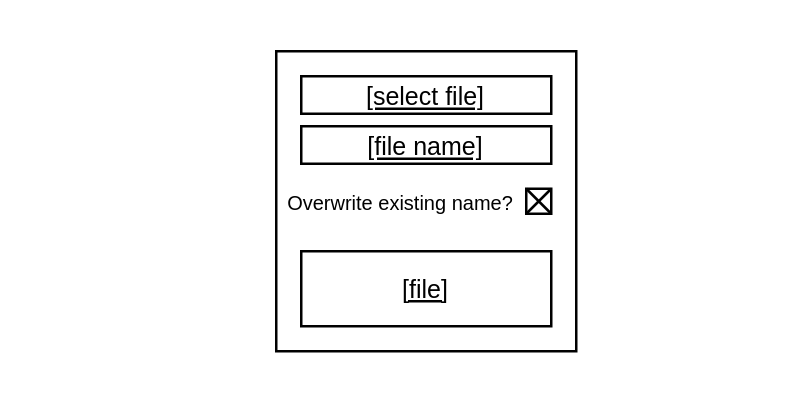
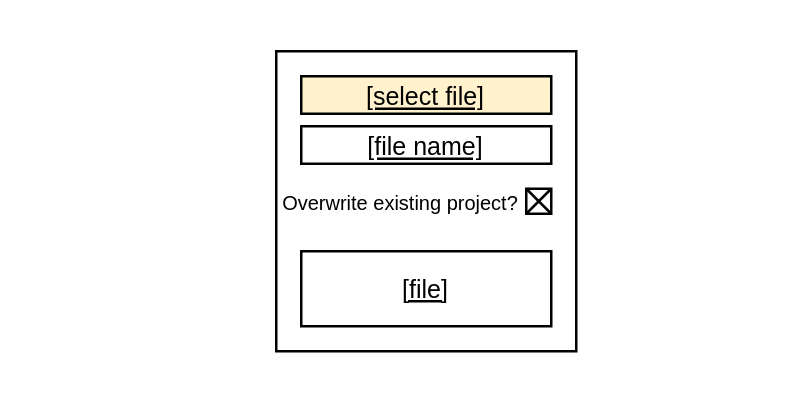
(426, 95) -> (426, 95)
(401, 201) -> (401, 201)
